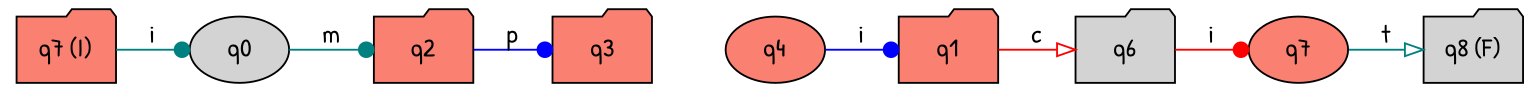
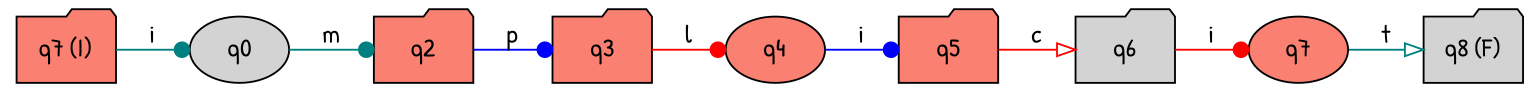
none -> (681, 50)
(948, 50) -> (948, 50)
